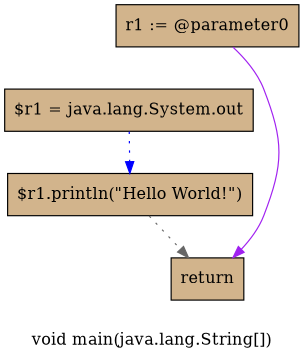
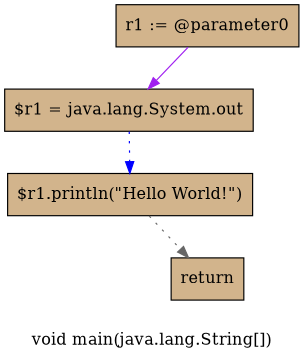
(279, 147) -> (172, 64)
